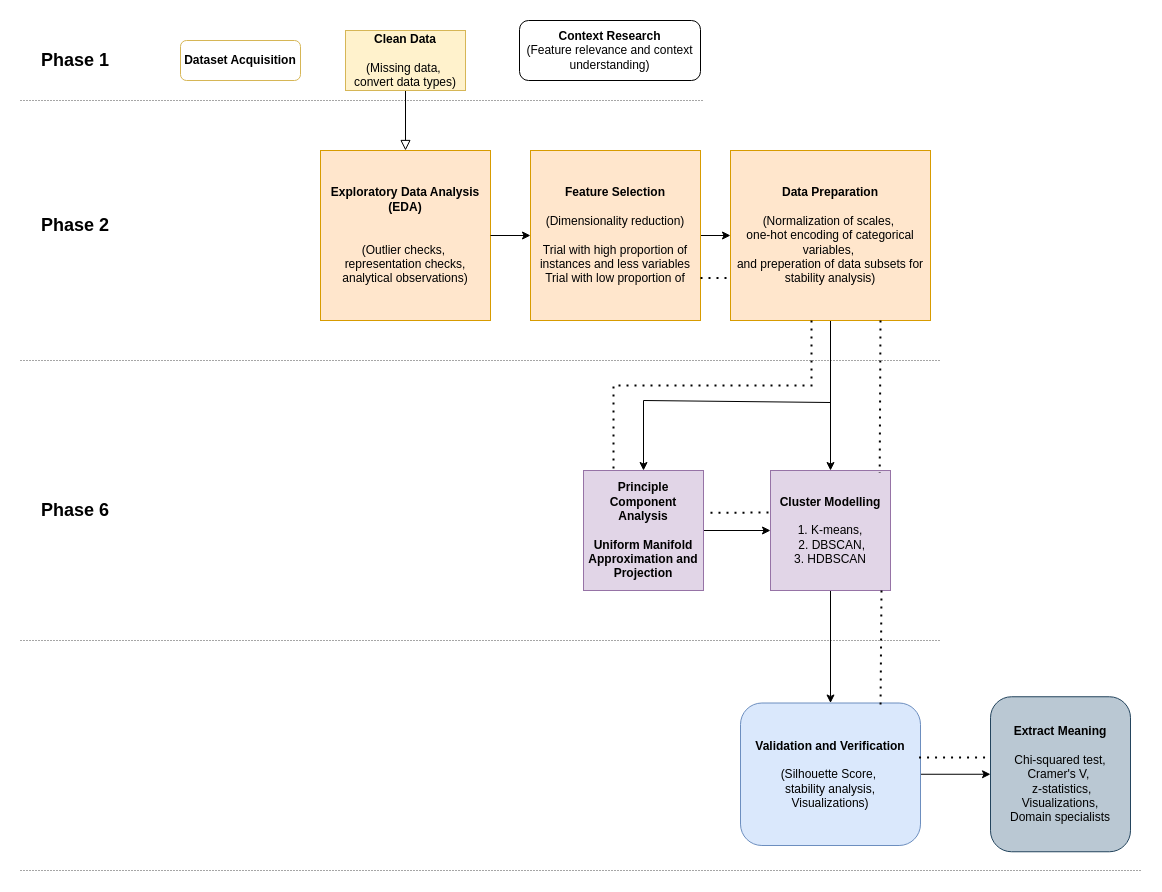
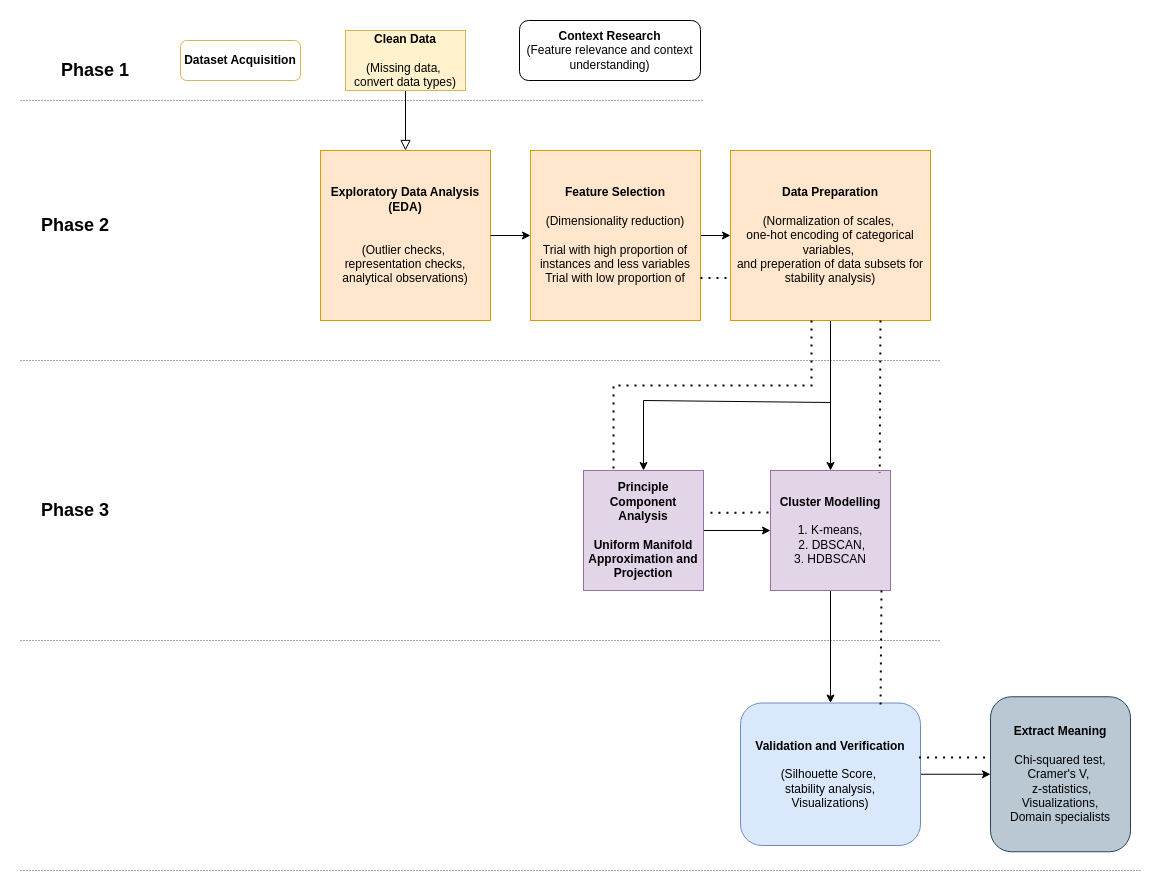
(76, 61) -> (96, 71)
(76, 511) -> (76, 511)
